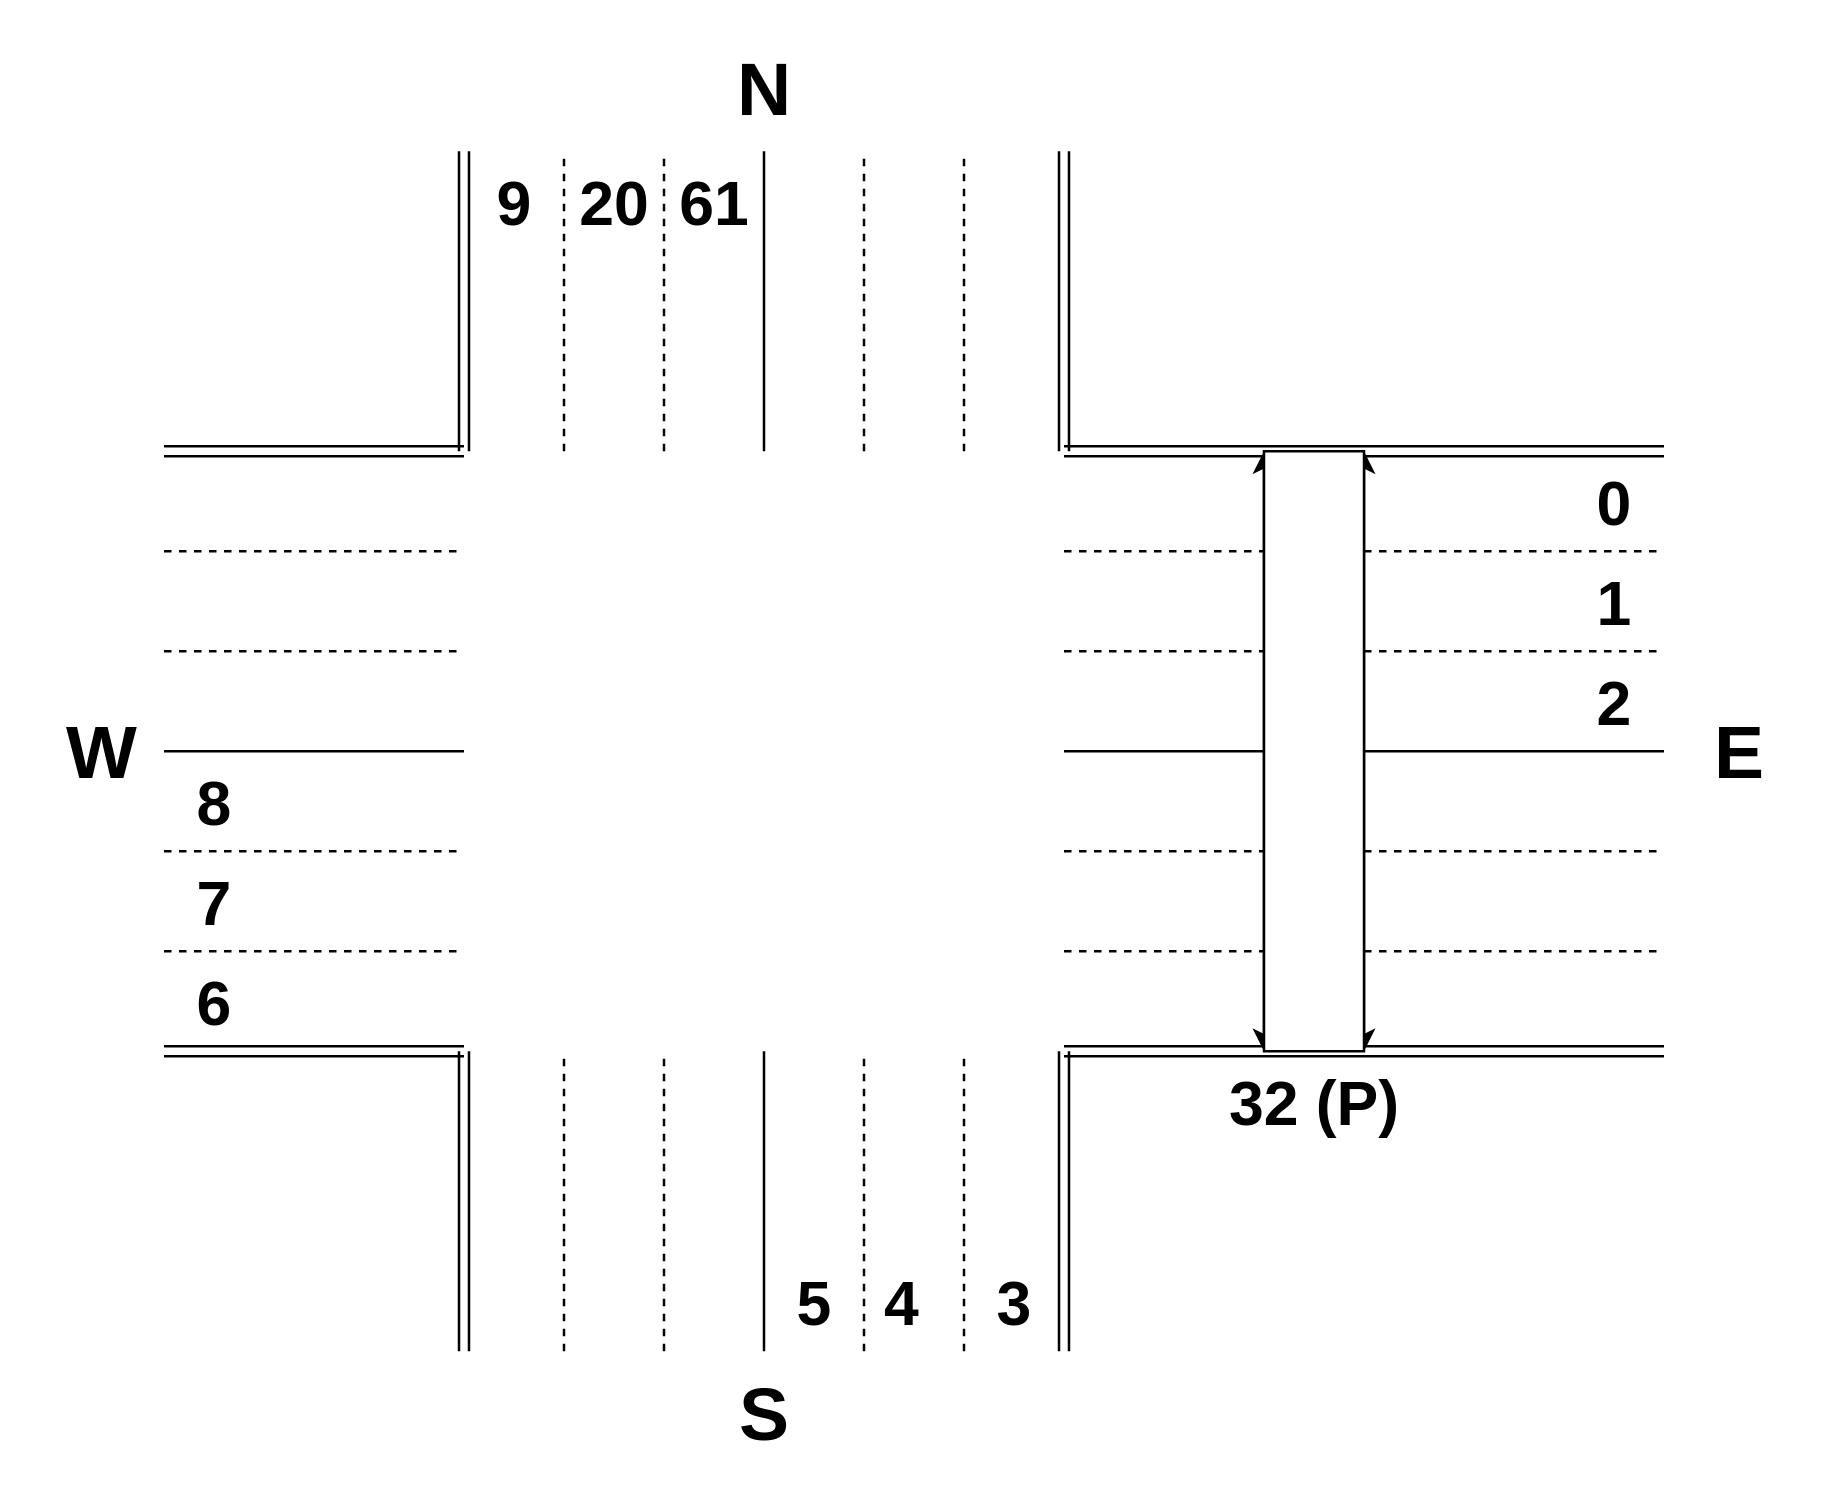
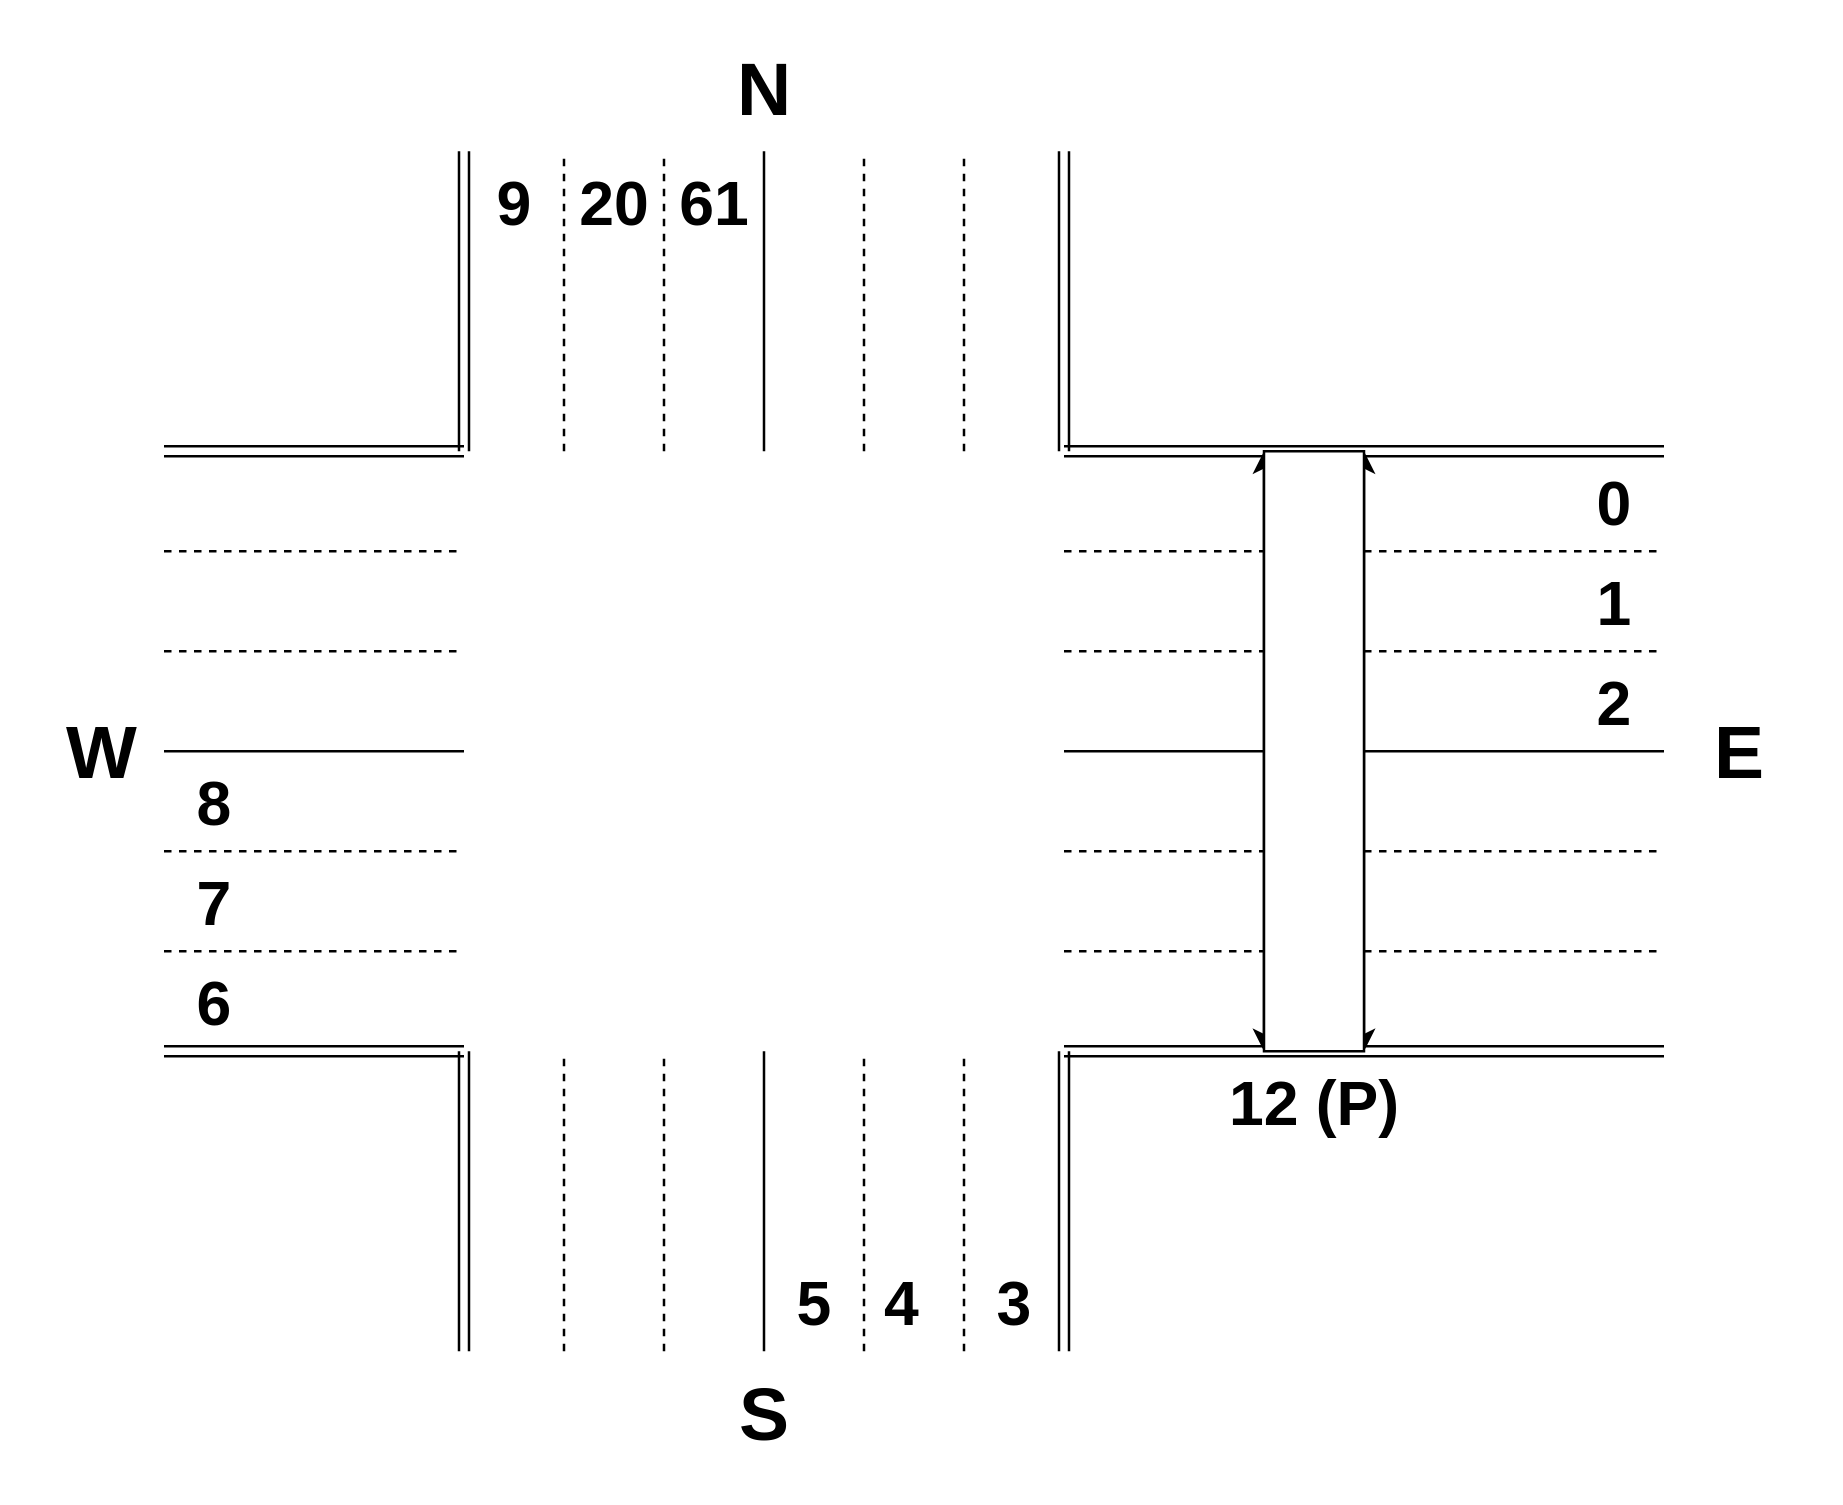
(1315, 1101) -> (1315, 1101)
